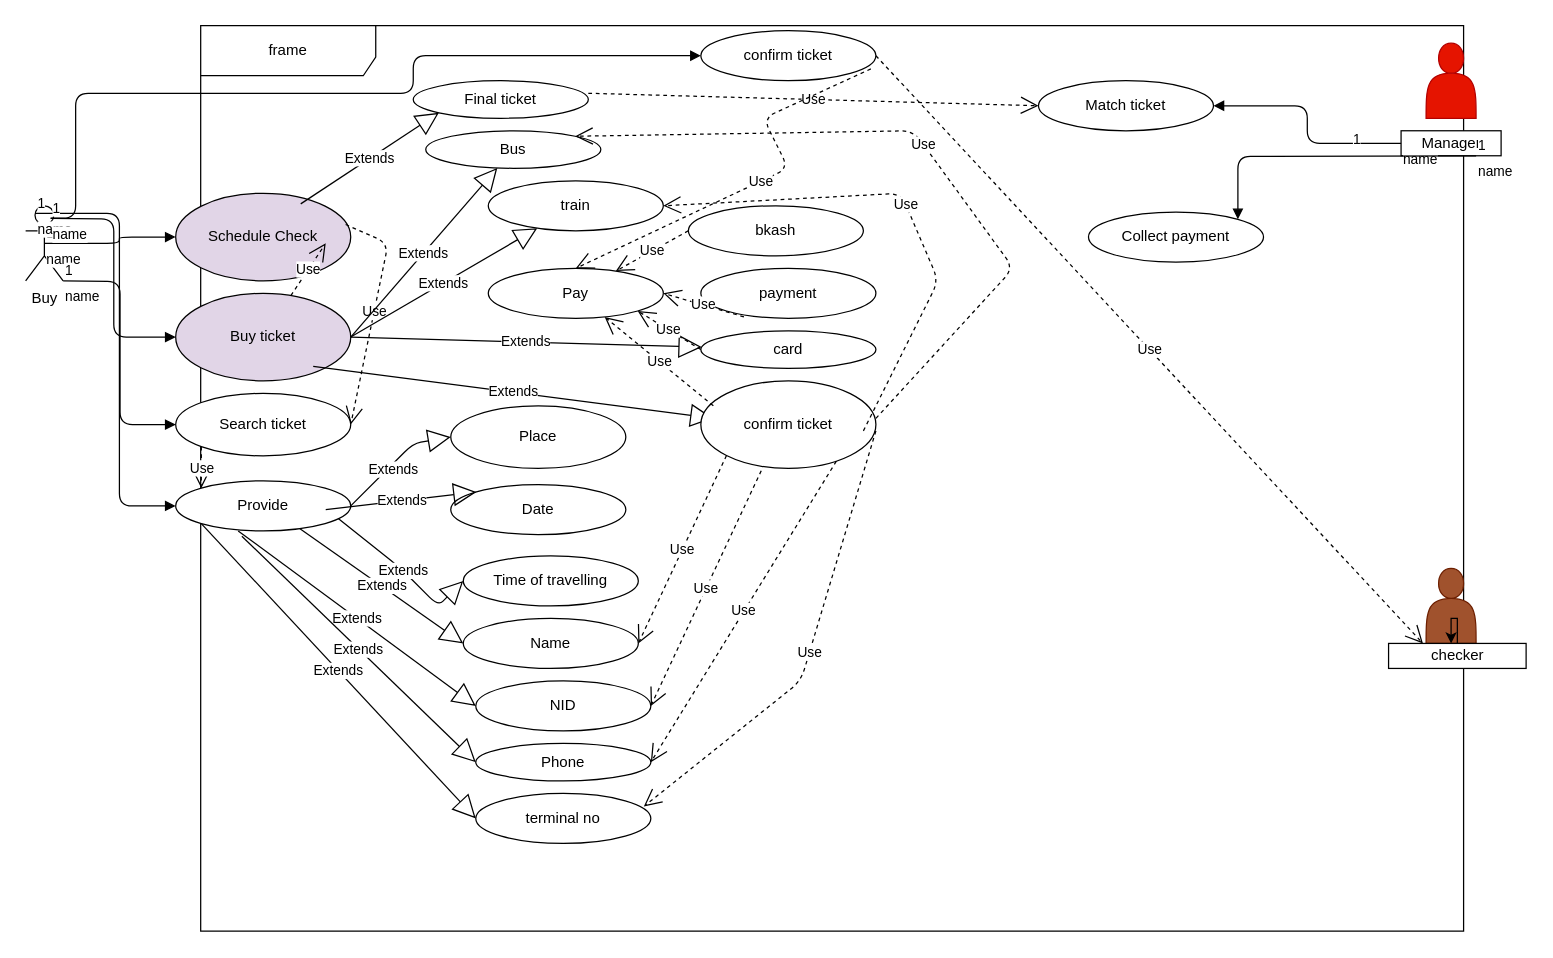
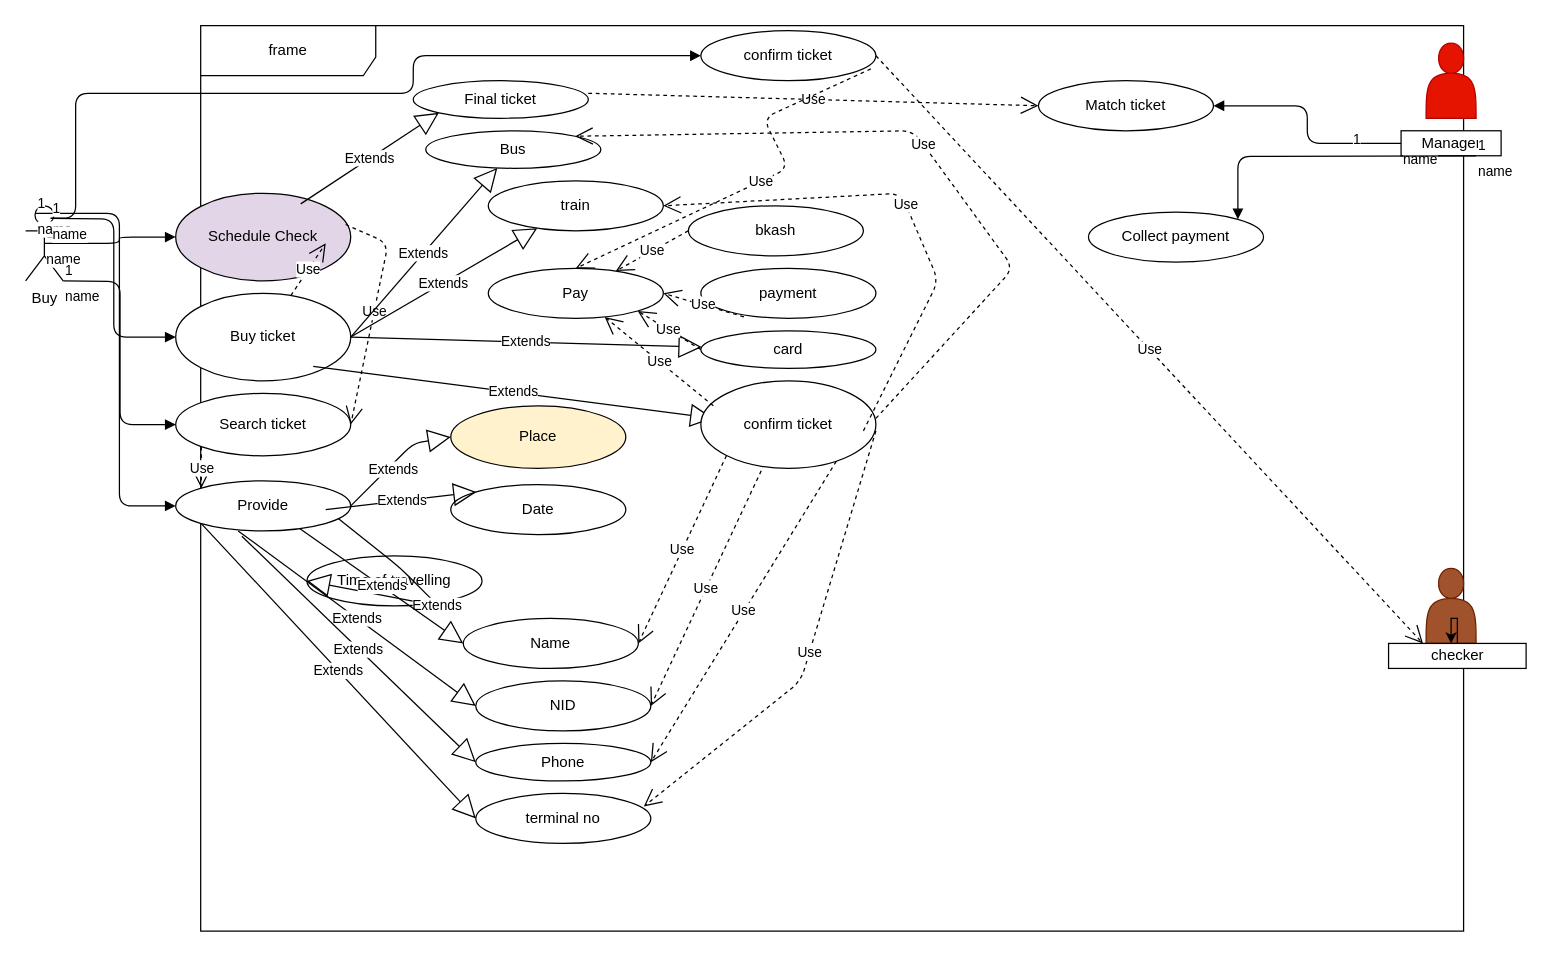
(263, 337) -> (263, 337)
(538, 437) -> (538, 437)
(551, 581) -> (394, 581)
